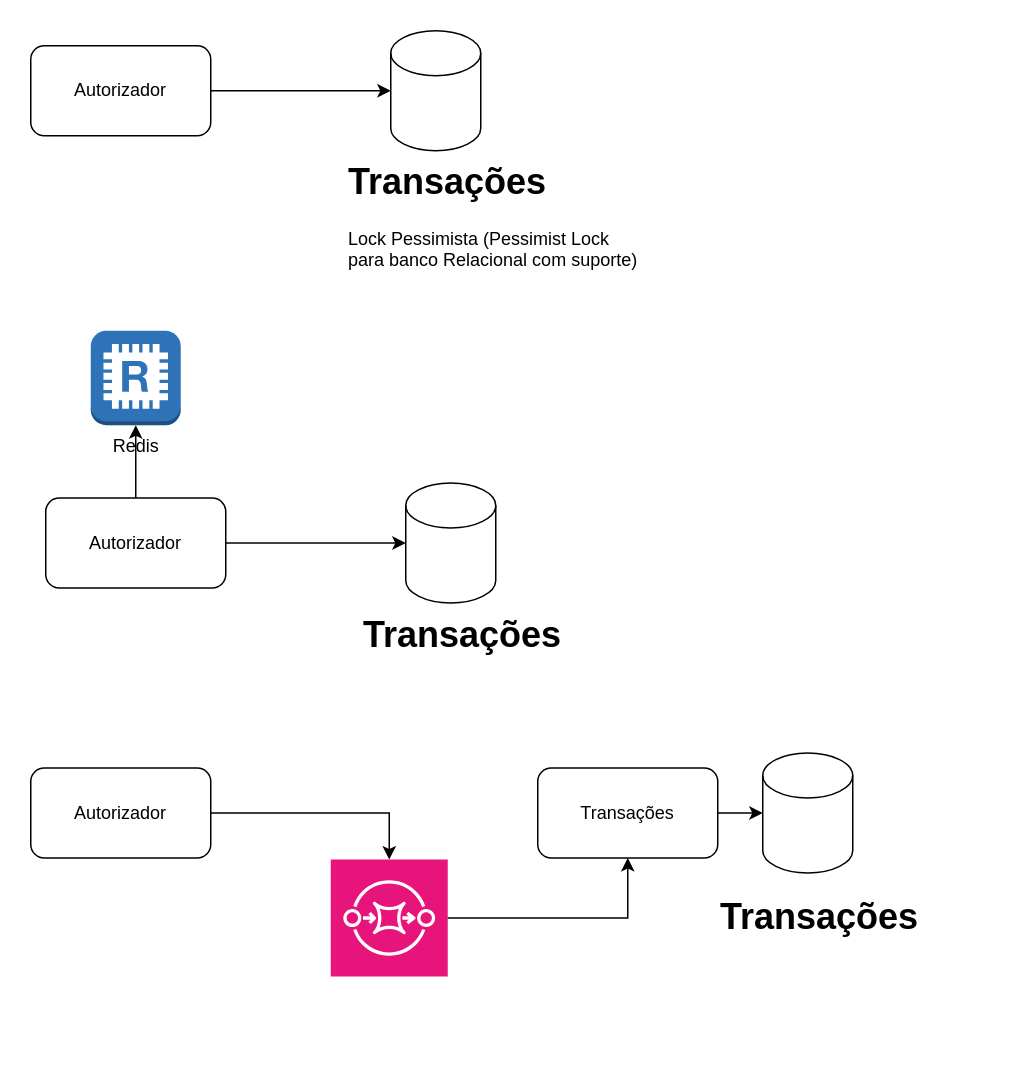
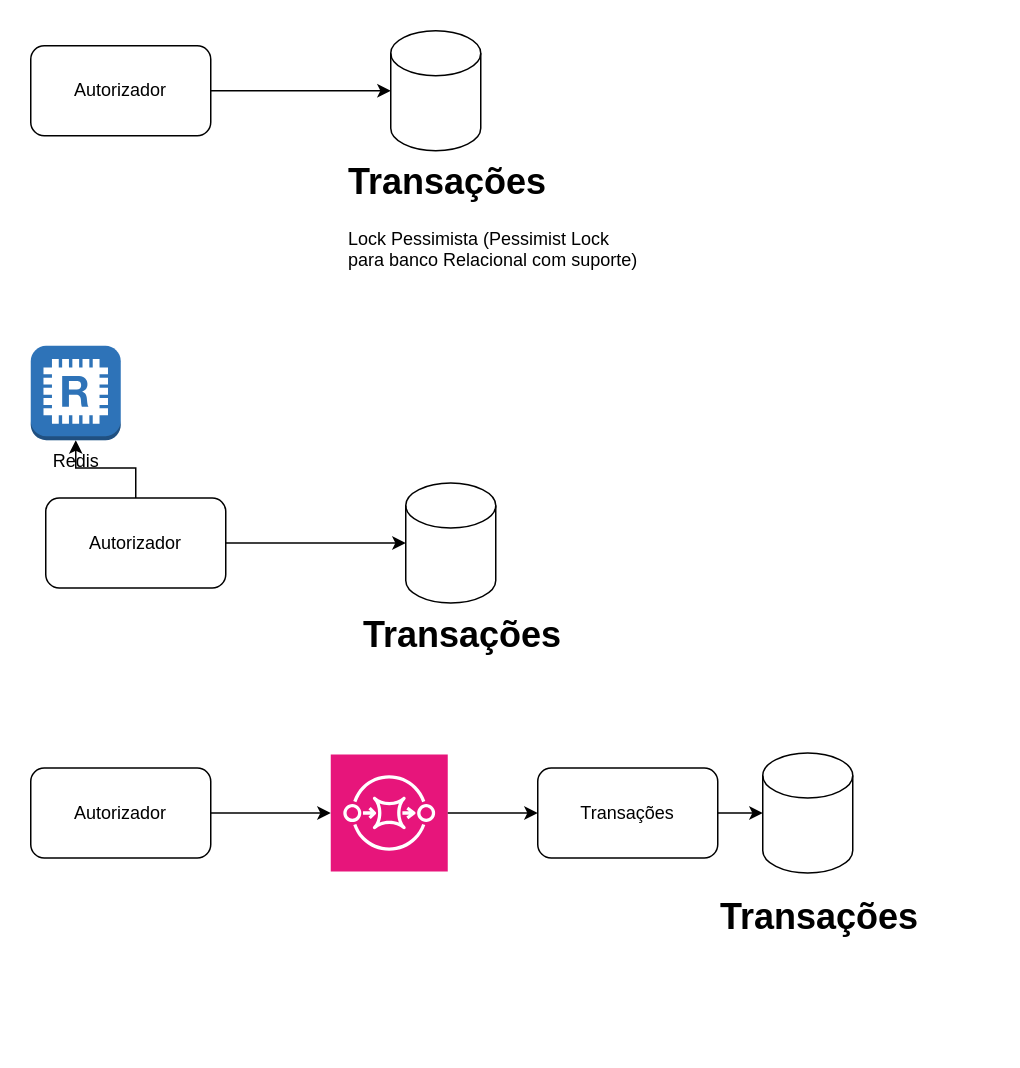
(136, 378) -> (76, 393)
(389, 918) -> (389, 813)
